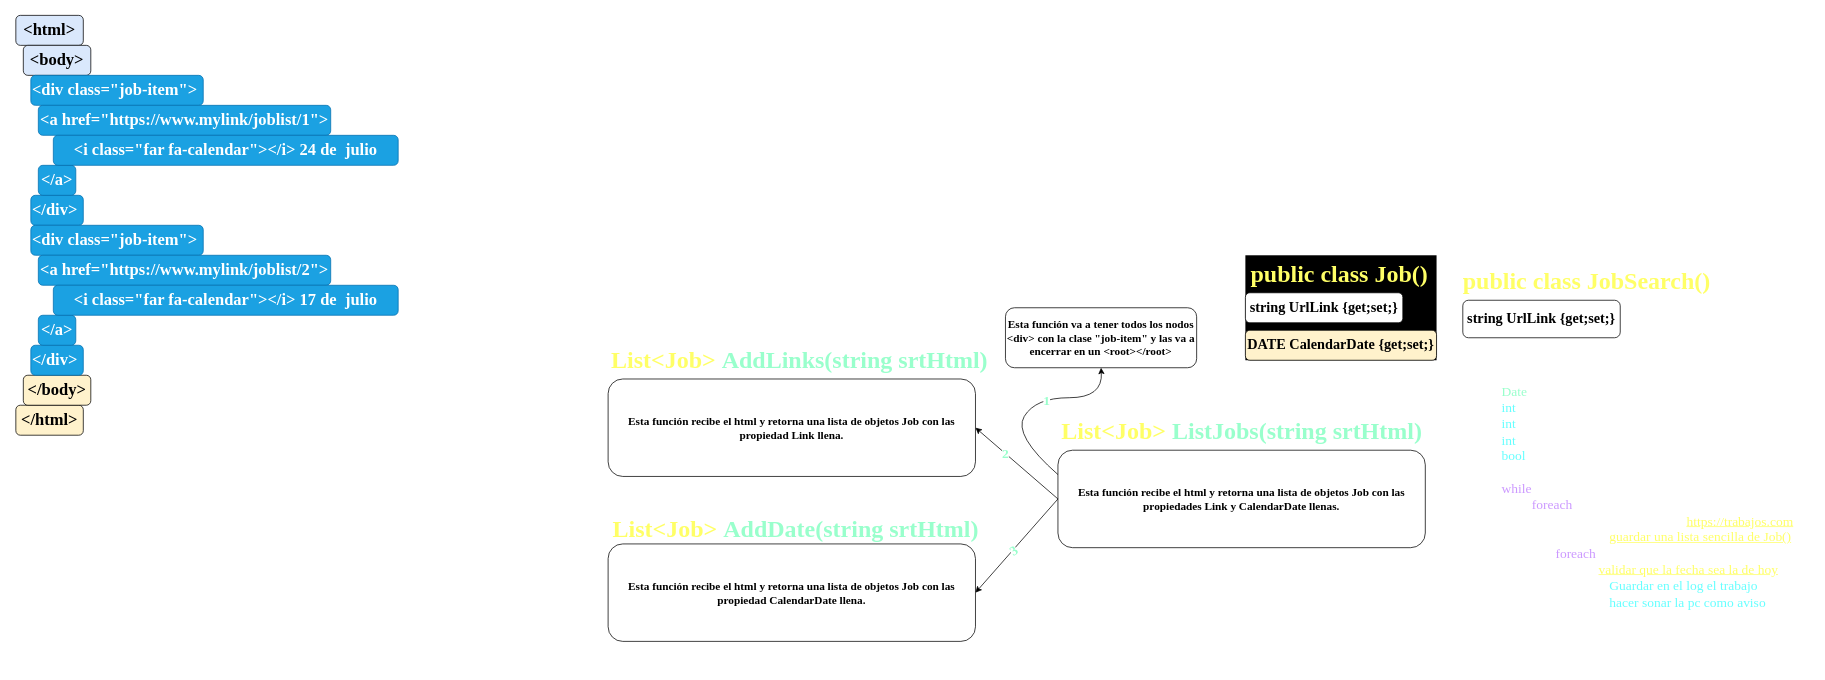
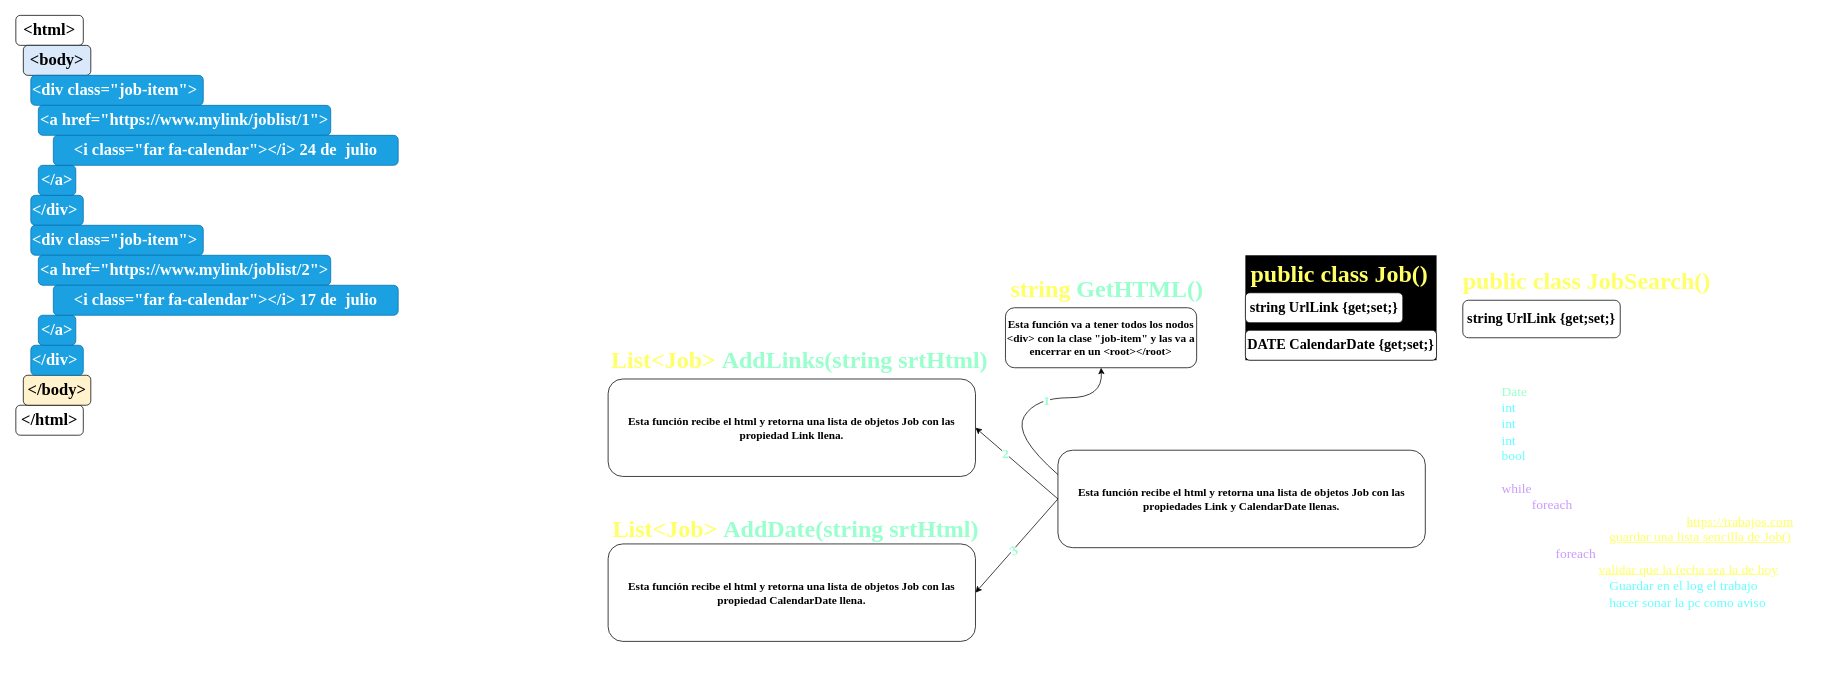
(49, 30) -> (49, 30)
none -> (1107, 289)
(1341, 345) -> (1341, 345)
(49, 420) -> (49, 420)
(1242, 432) -> none
